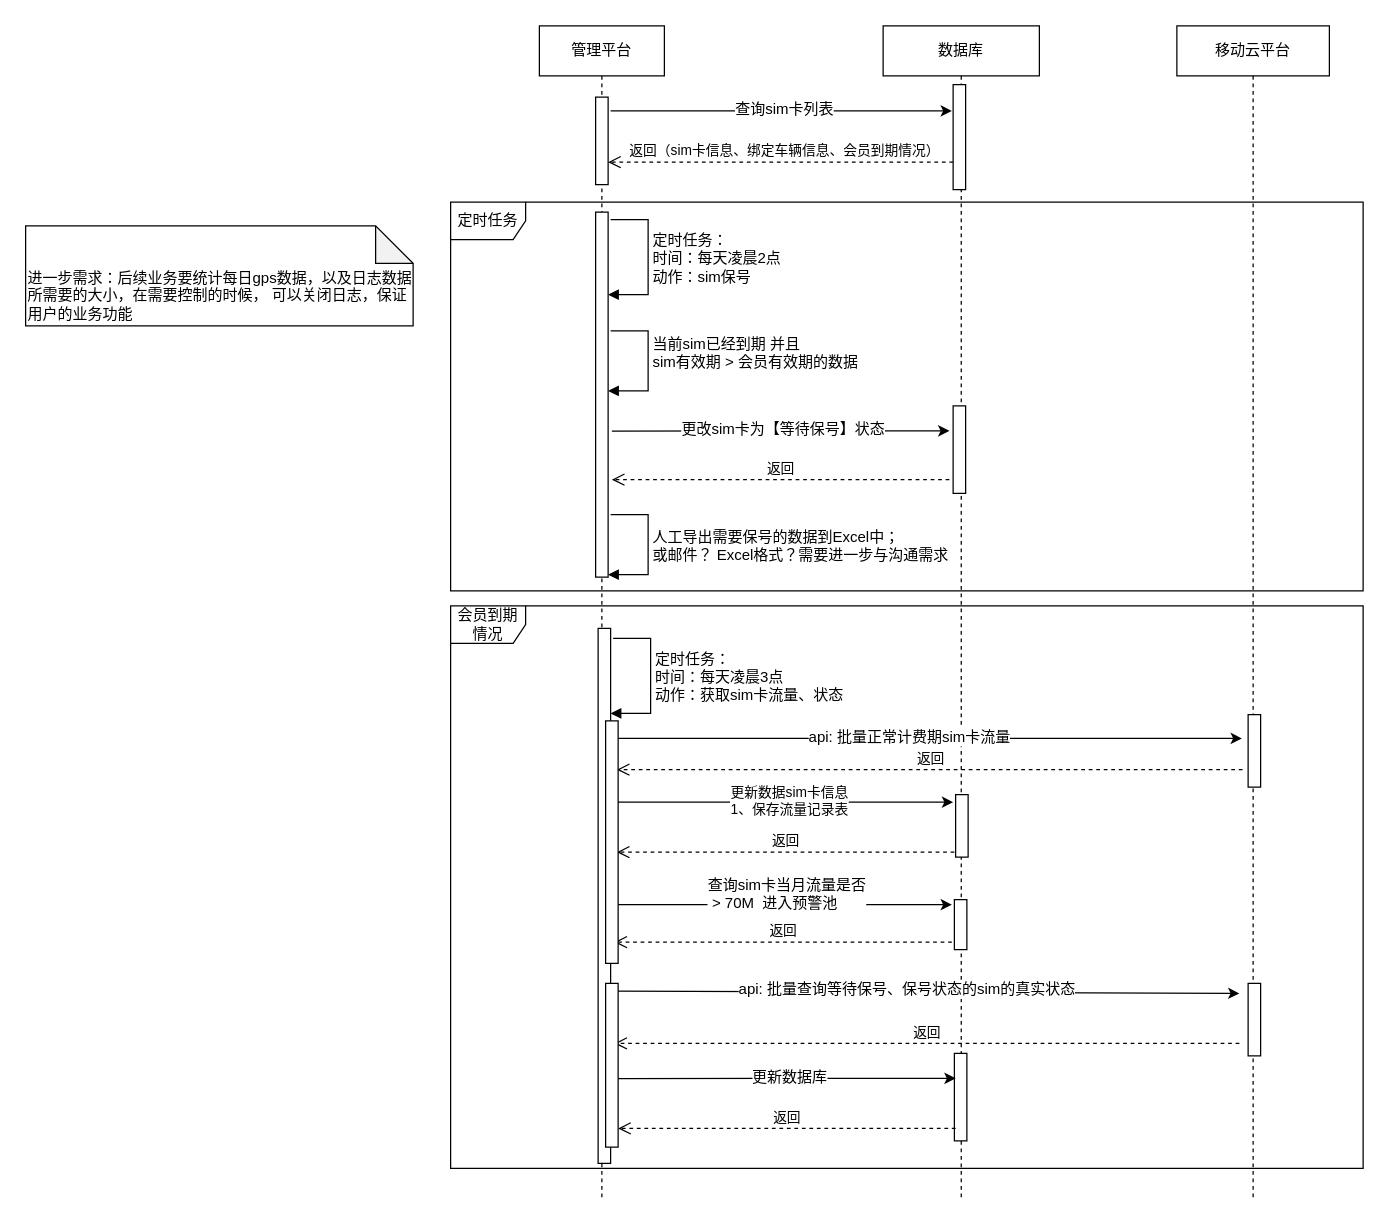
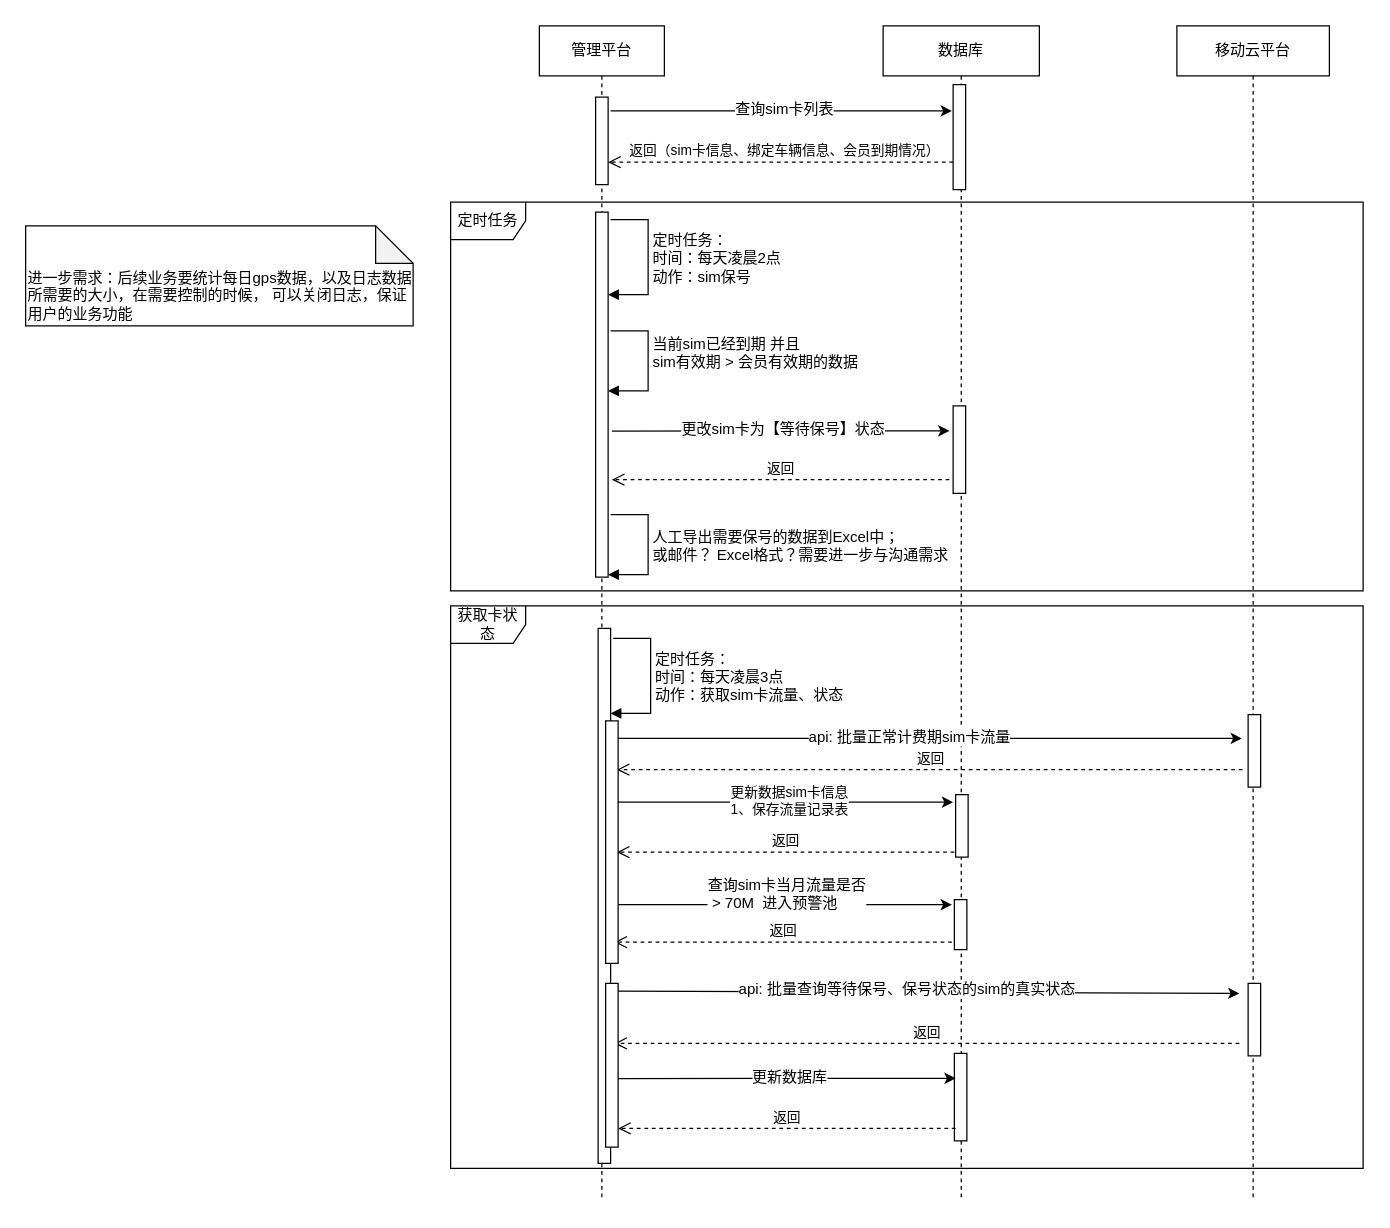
(488, 624) -> (488, 624)
